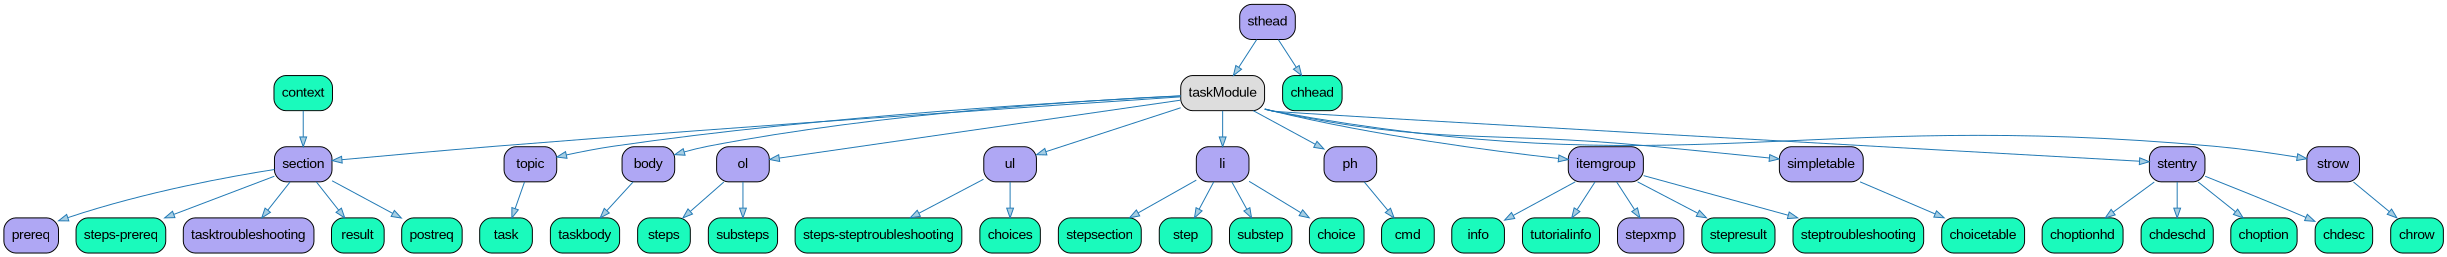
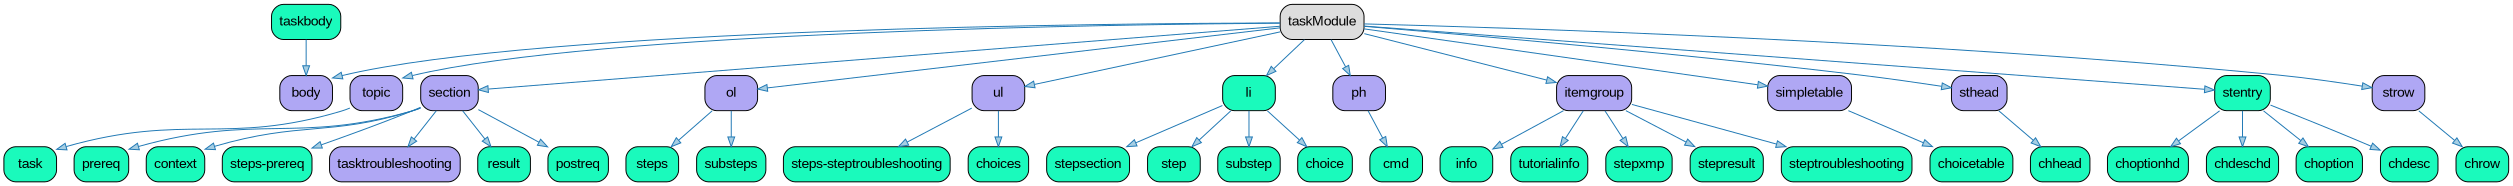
(1248, 53) -> (1696, 57)
(303, 124) -> (318, 128)
(1223, 164) -> (1249, 93)
(2177, 164) -> (2242, 93)
(620, 196) -> (306, 53)
(31, 235) -> (101, 164)
(1651, 235) -> (1639, 164)
